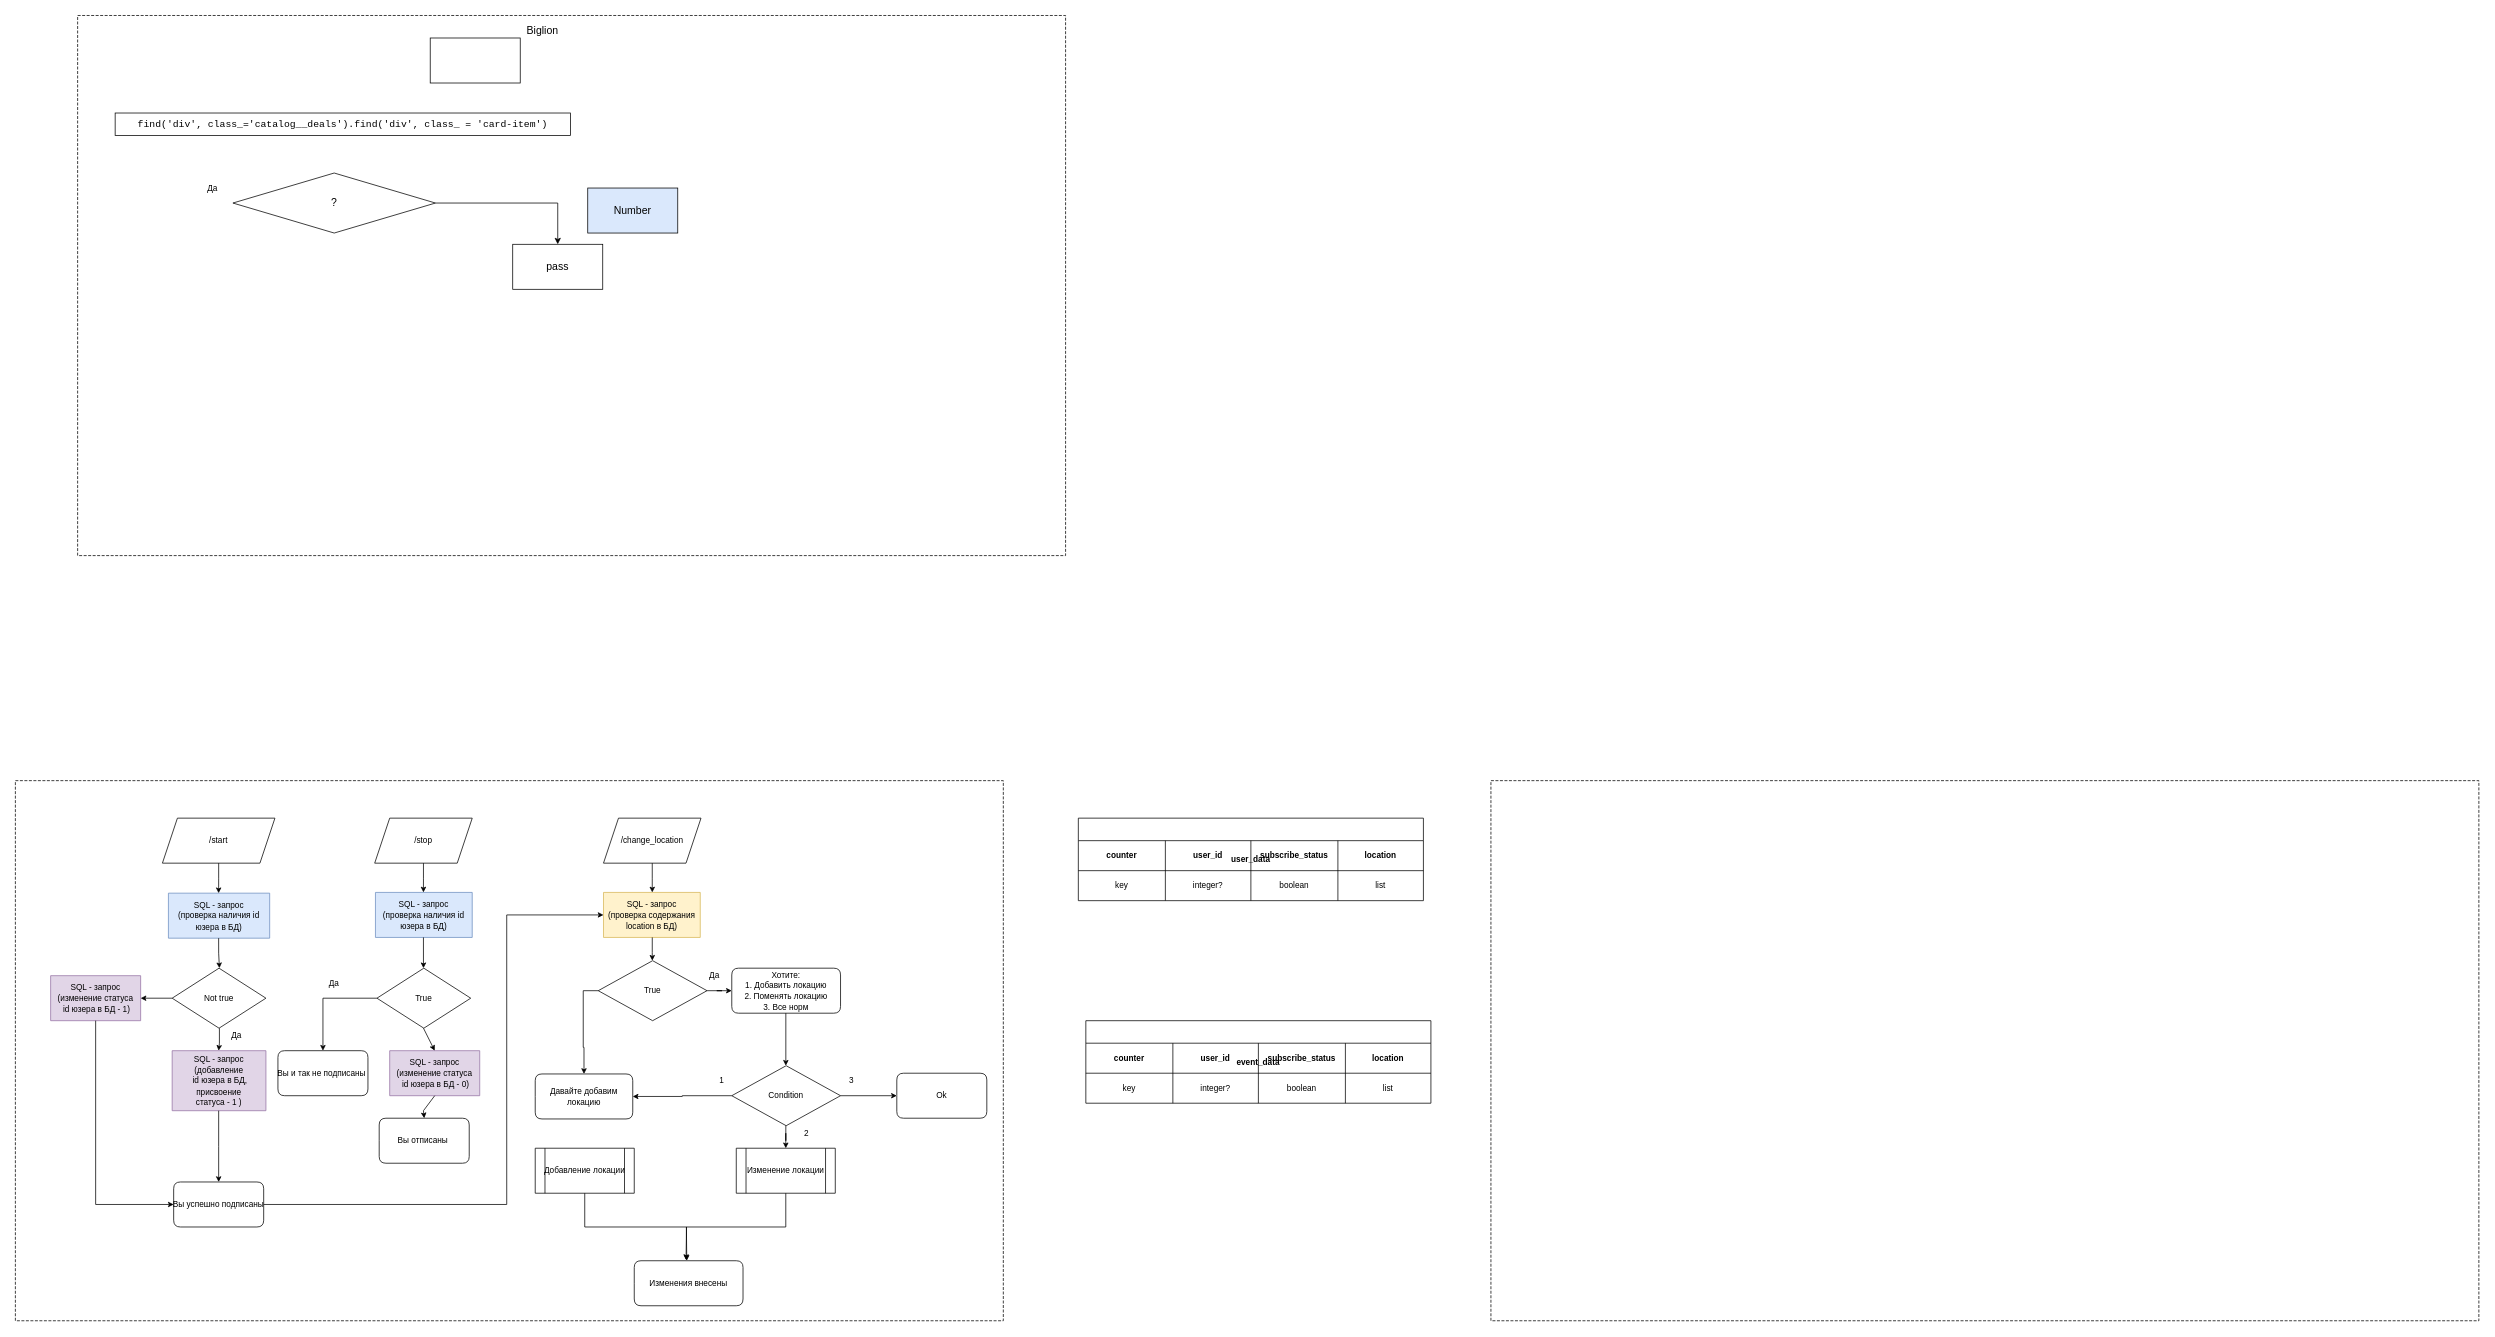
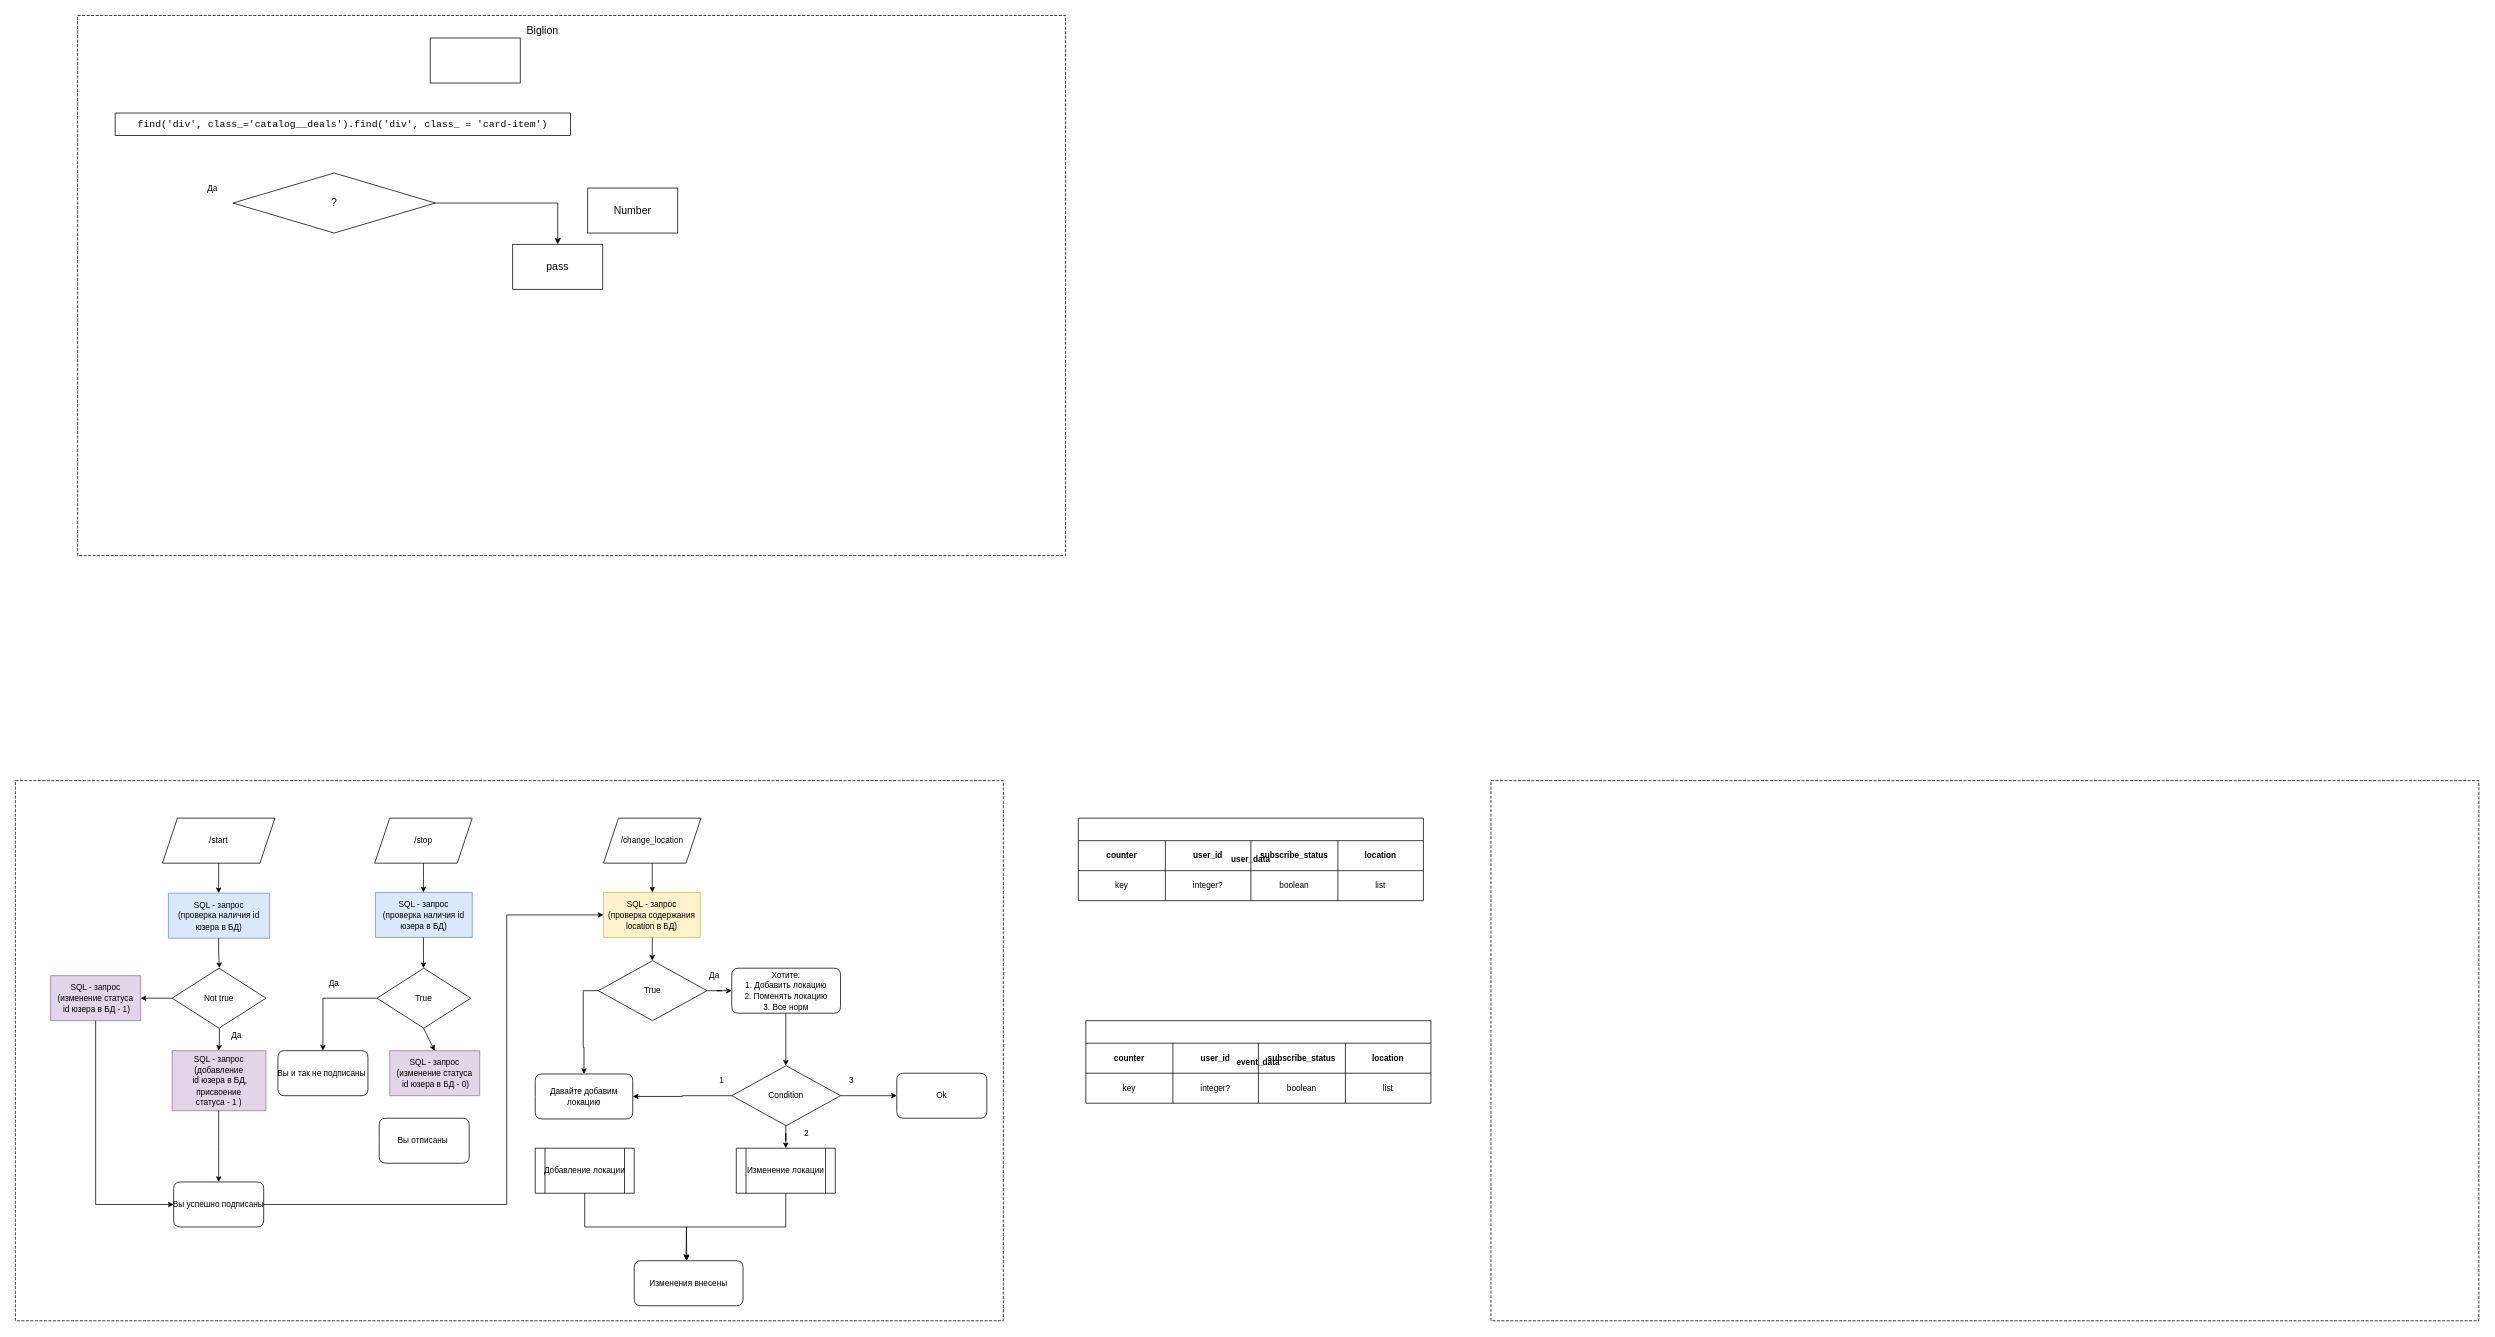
(633, 210) -> (633, 210)
(428, 1104) -> none
